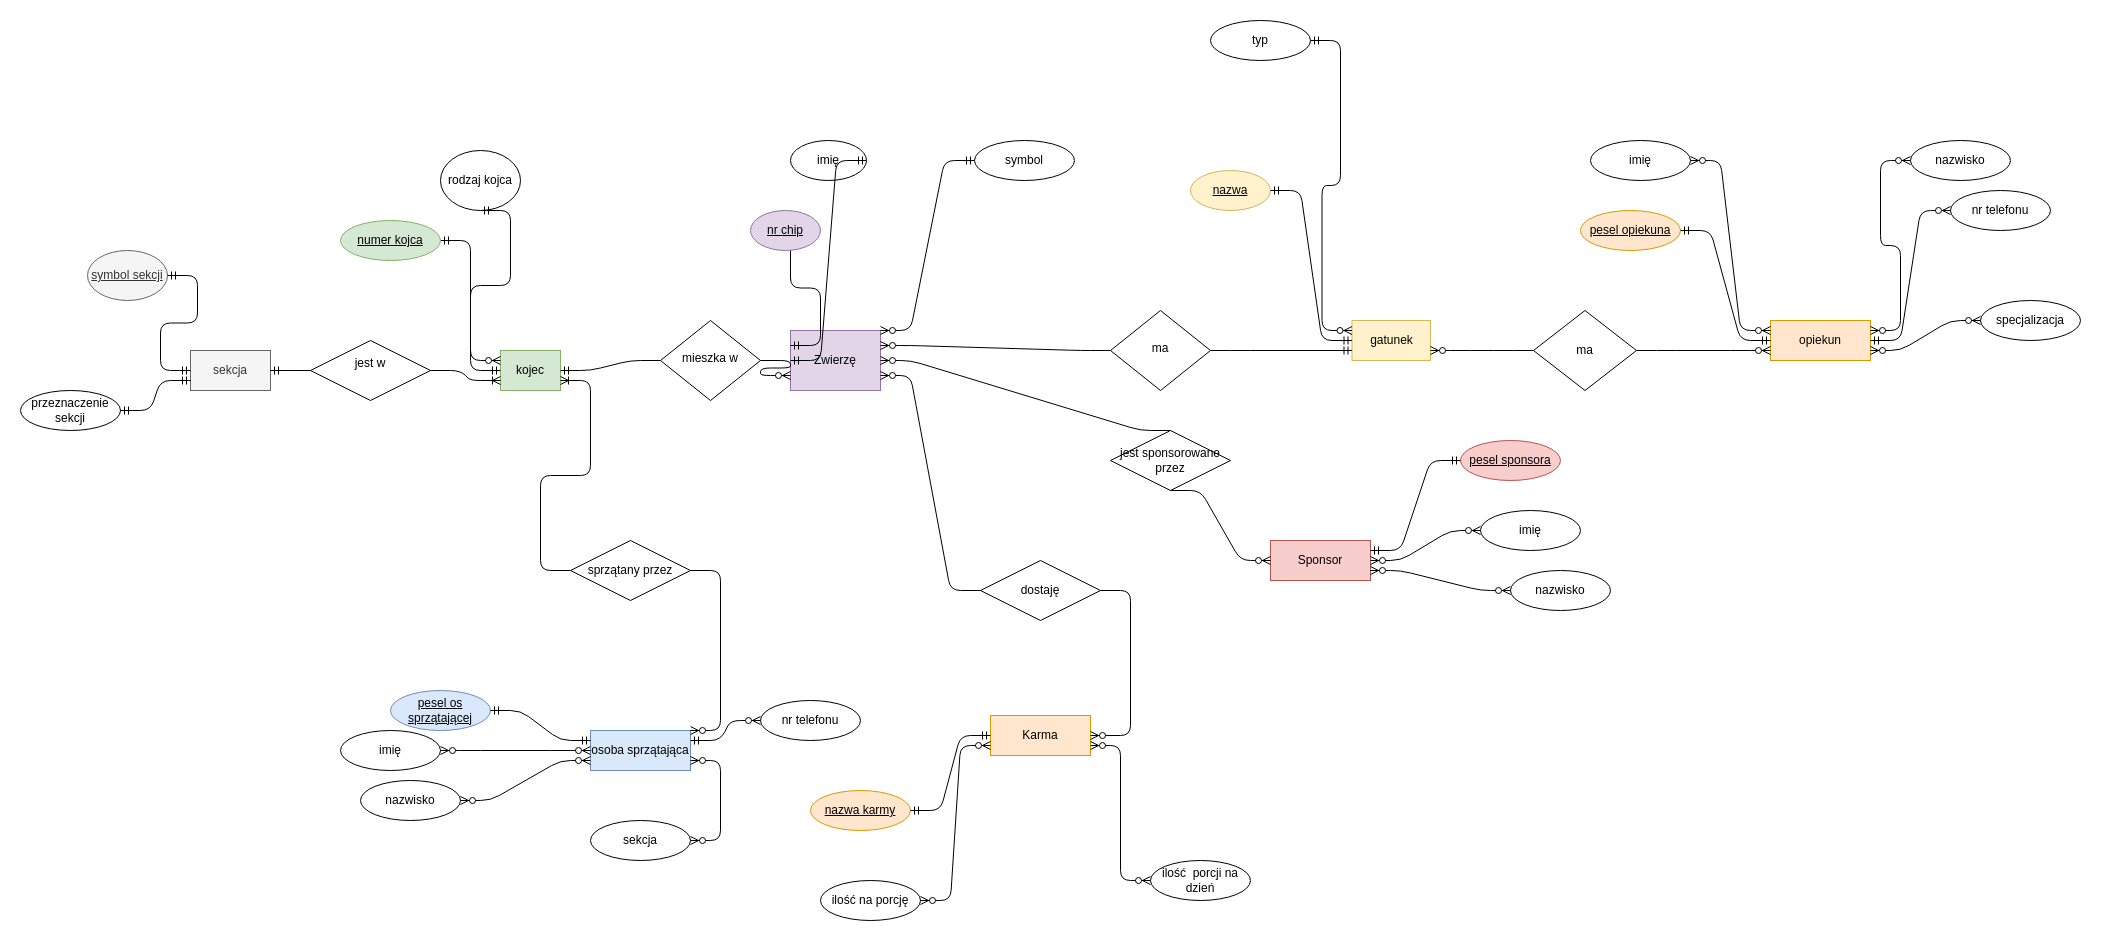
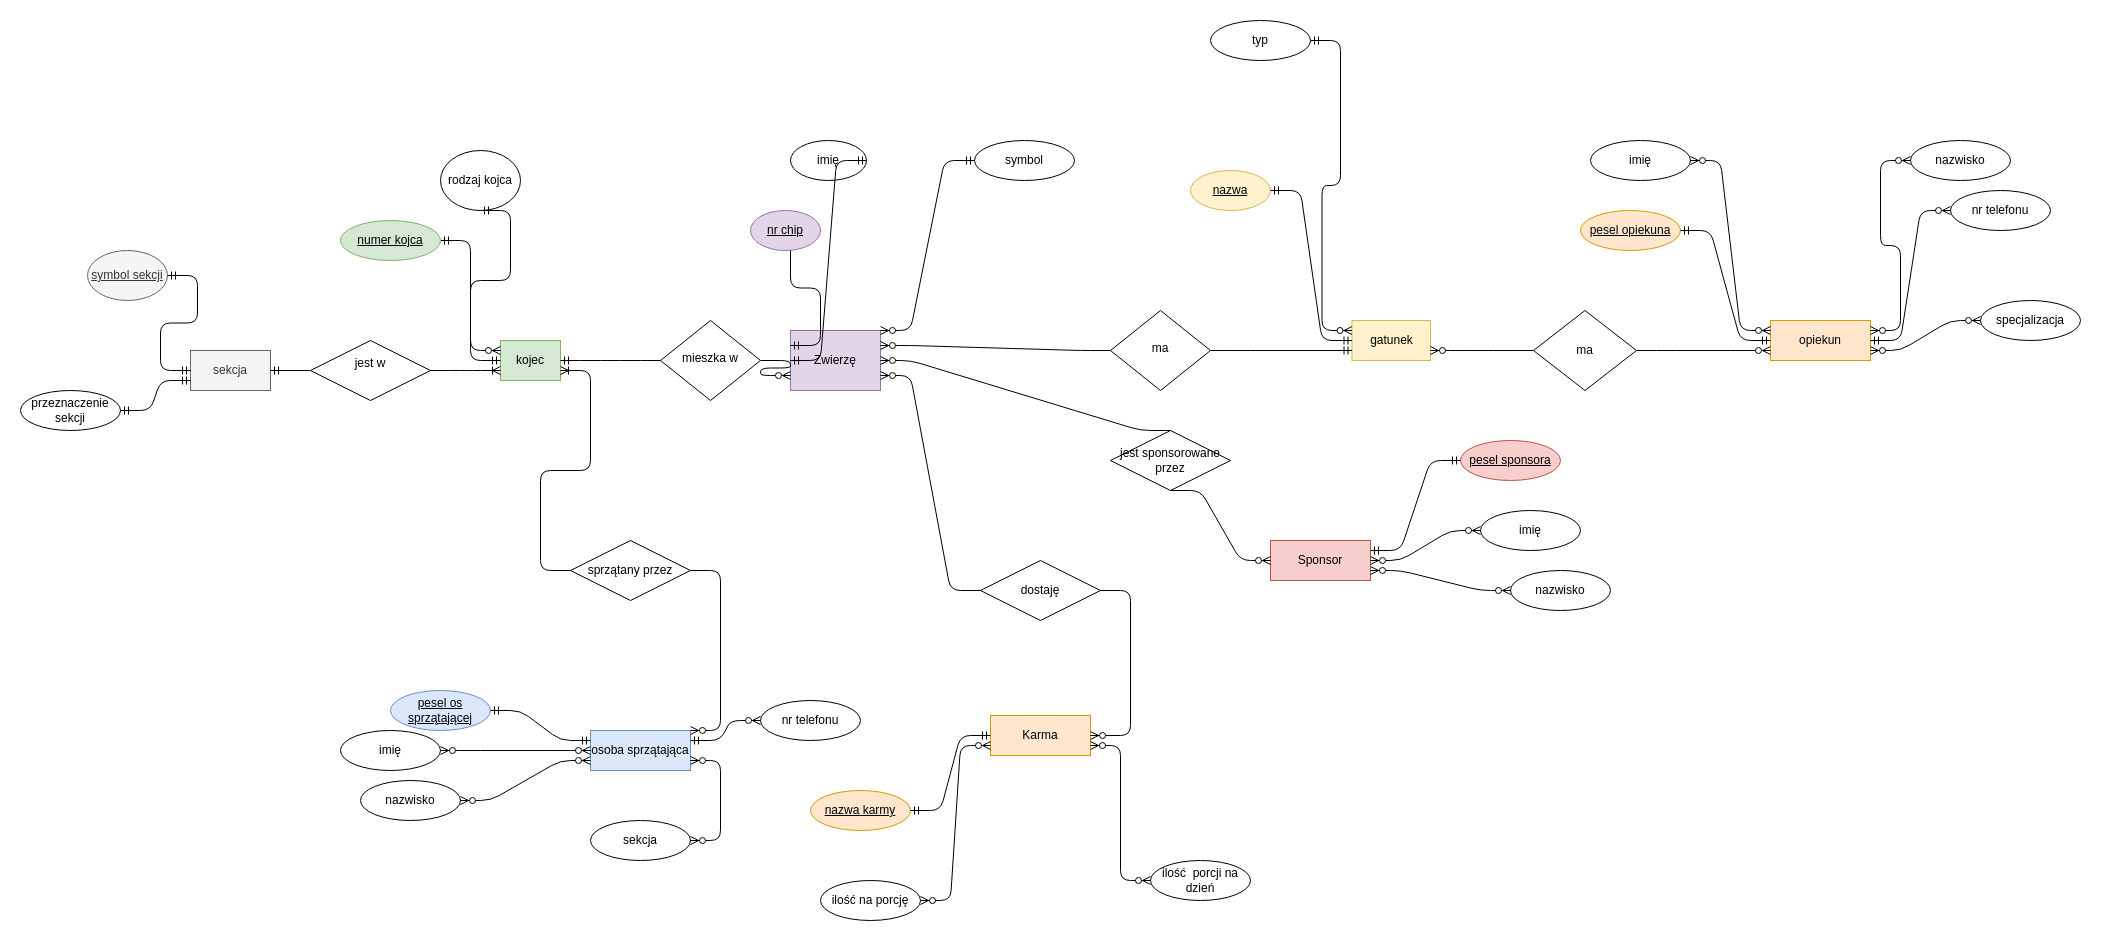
(531, 371) -> (531, 361)
